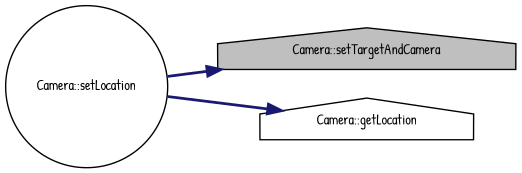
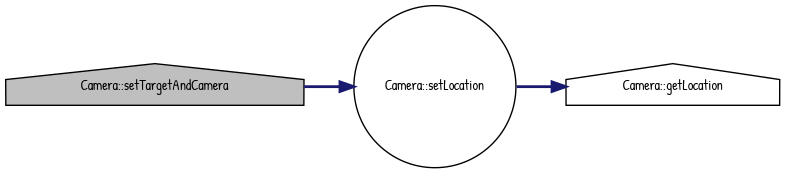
(187, 74) -> (322, 87)
